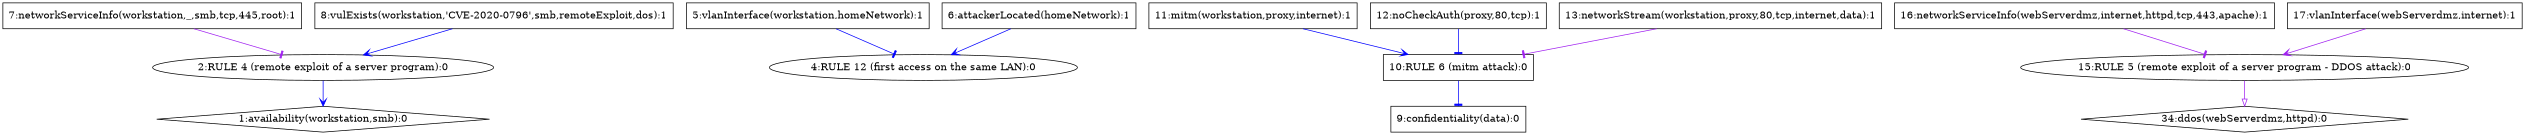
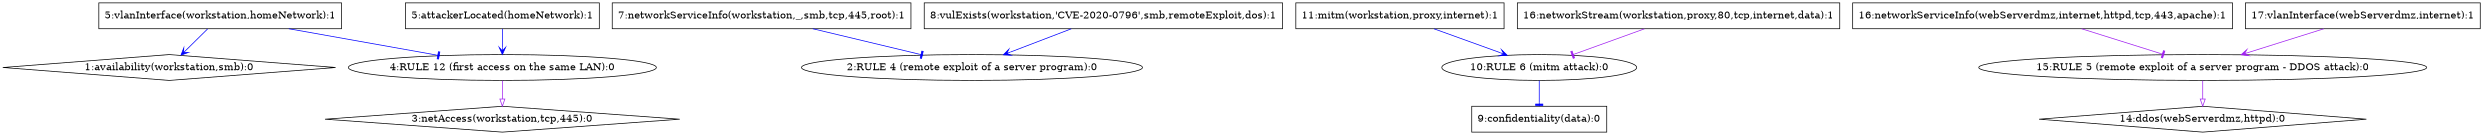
(1039, 16) -> (502, 16)
(1458, 16) -> none
(1720, 16) -> (1679, 16)
(237, 41) -> (866, 42)
(1458, 67) -> (1539, 67)
(323, 90) -> (197, 40)
none -> (502, 119)
(2245, 119) -> (2203, 119)
